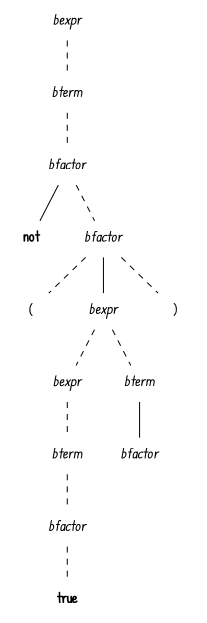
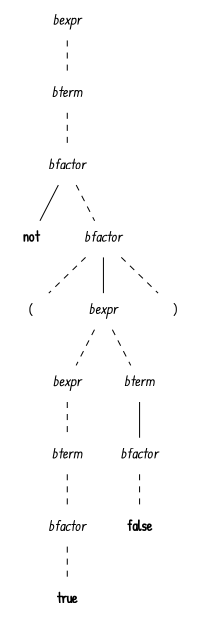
none -> (140, 528)
